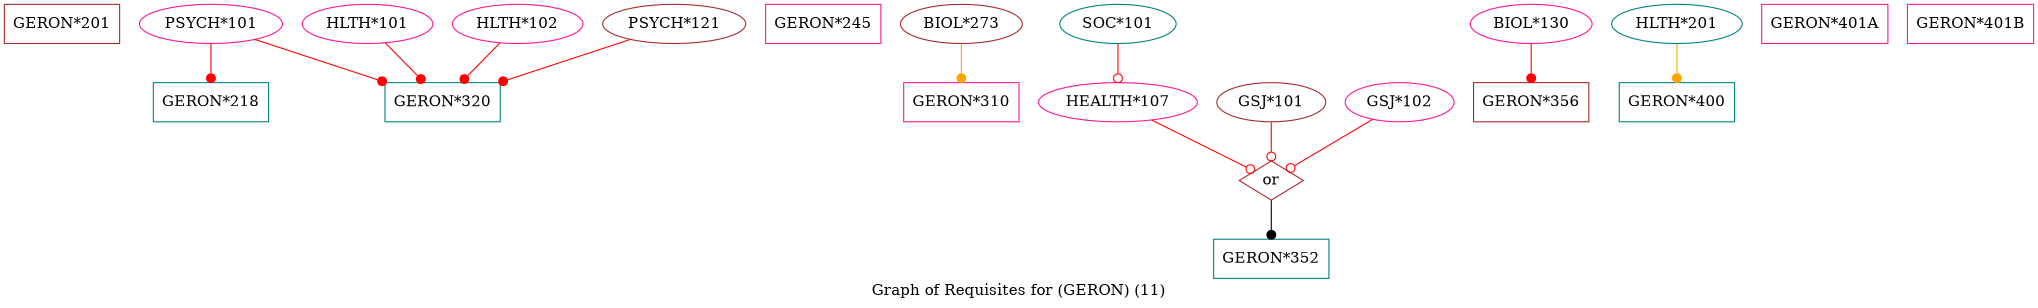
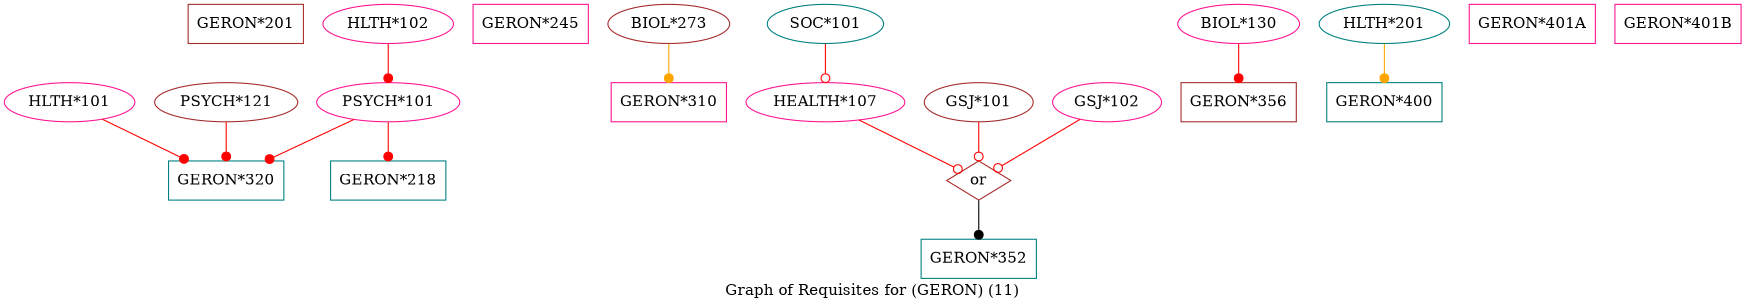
(484, 59) -> (388, 59)
